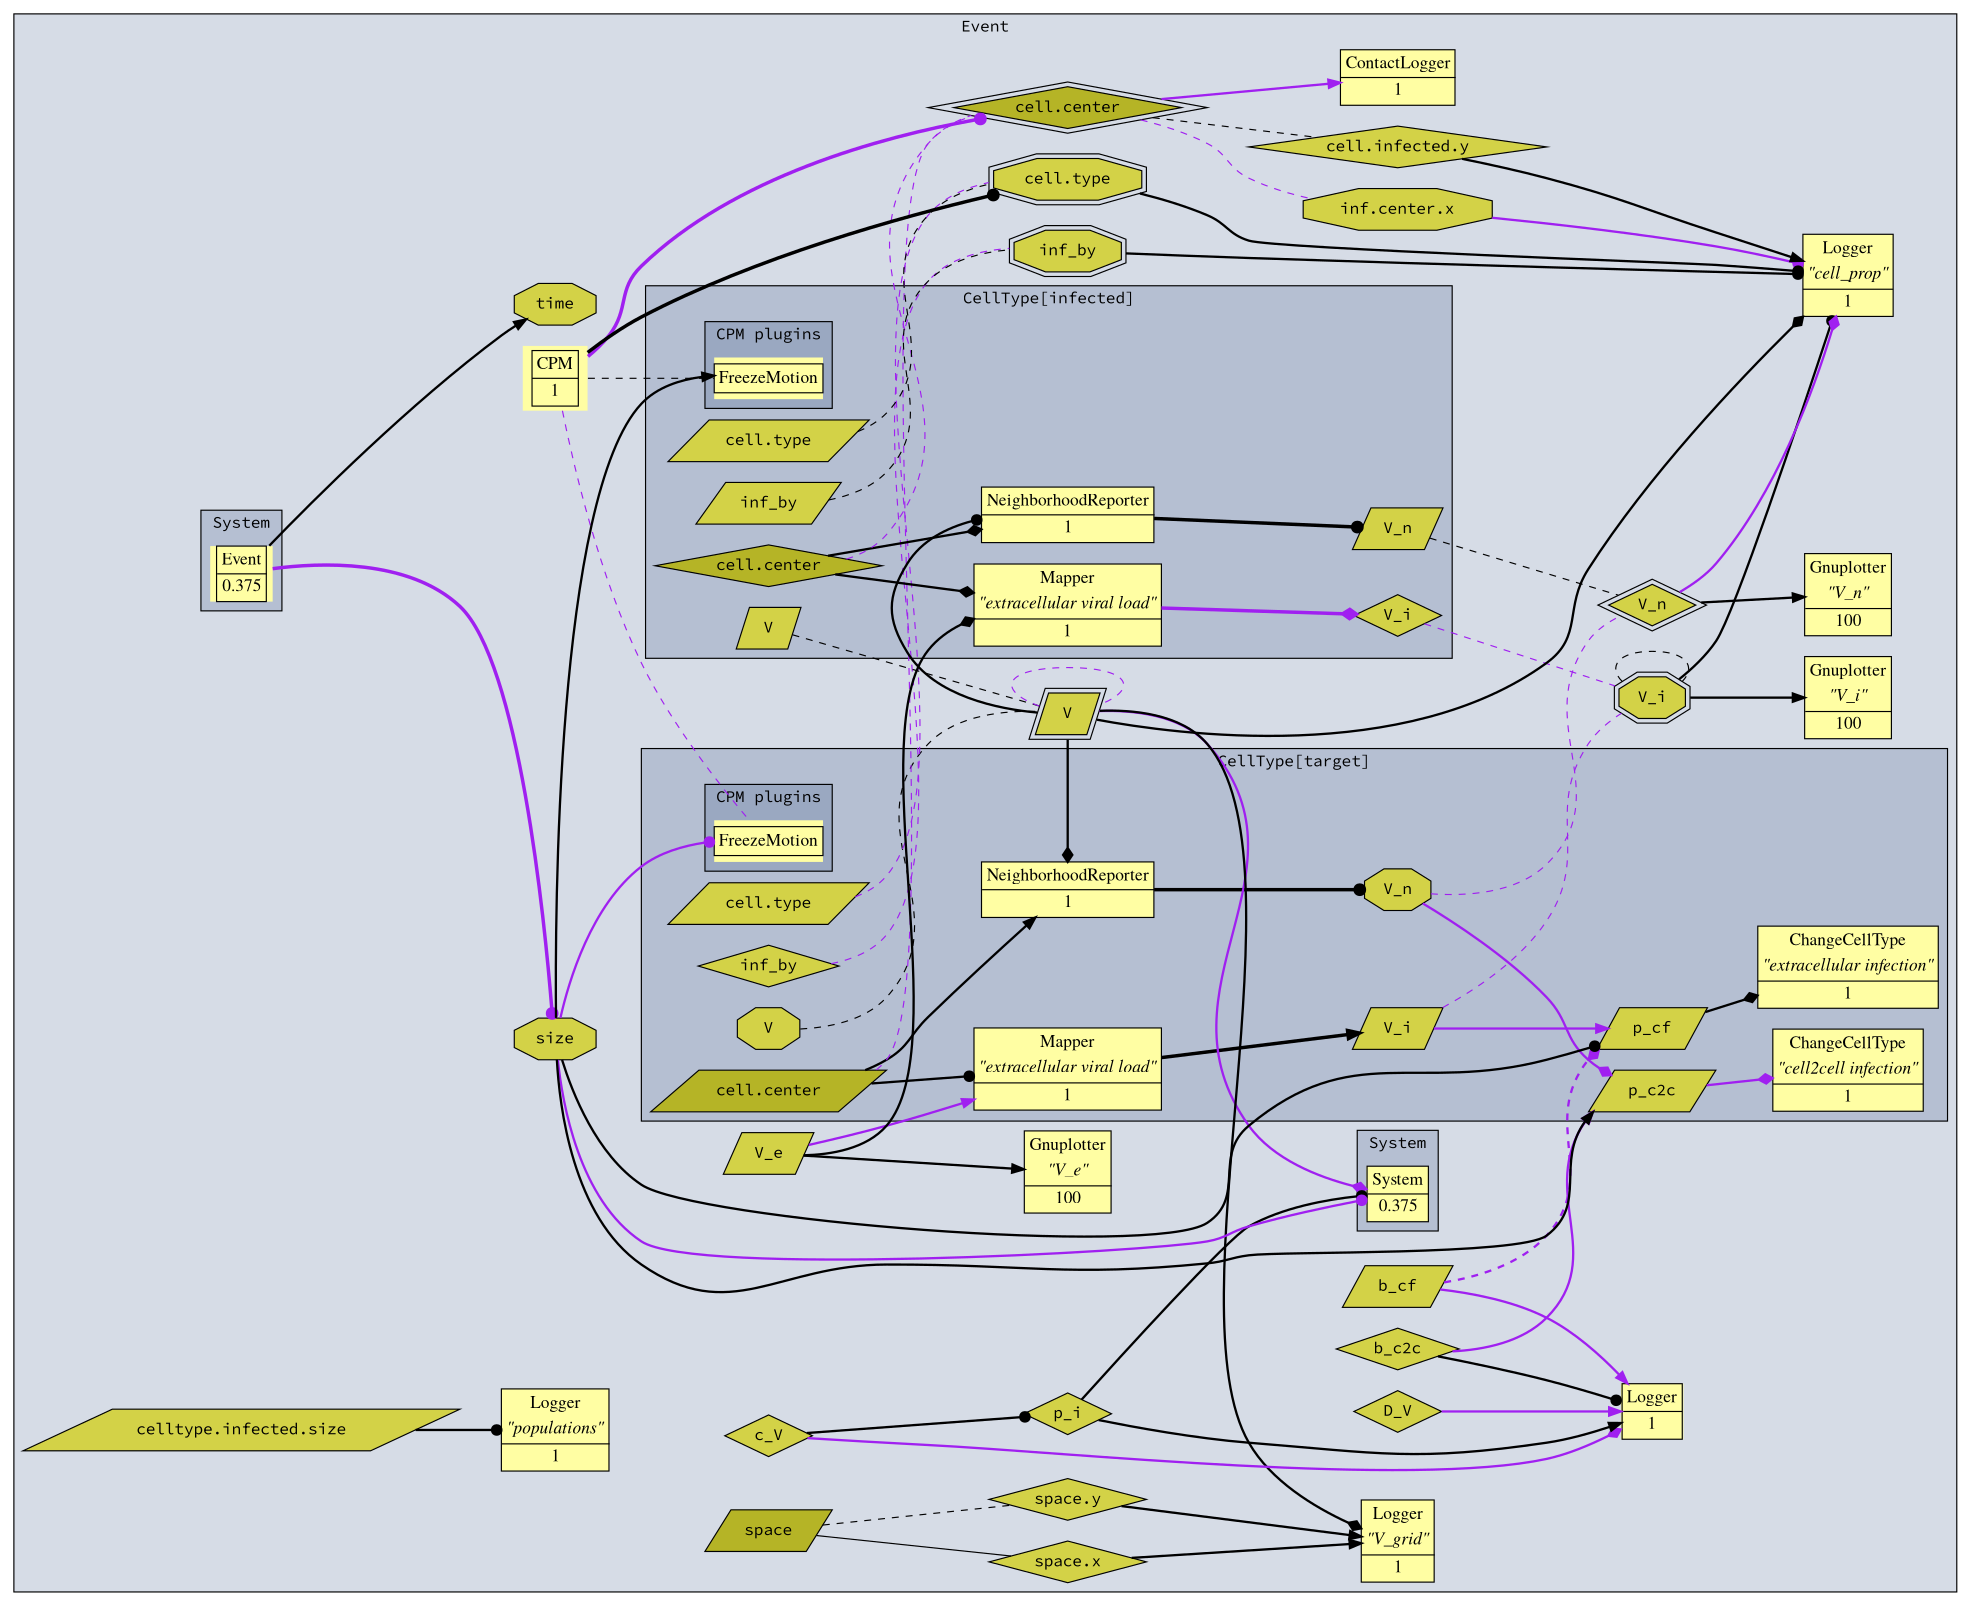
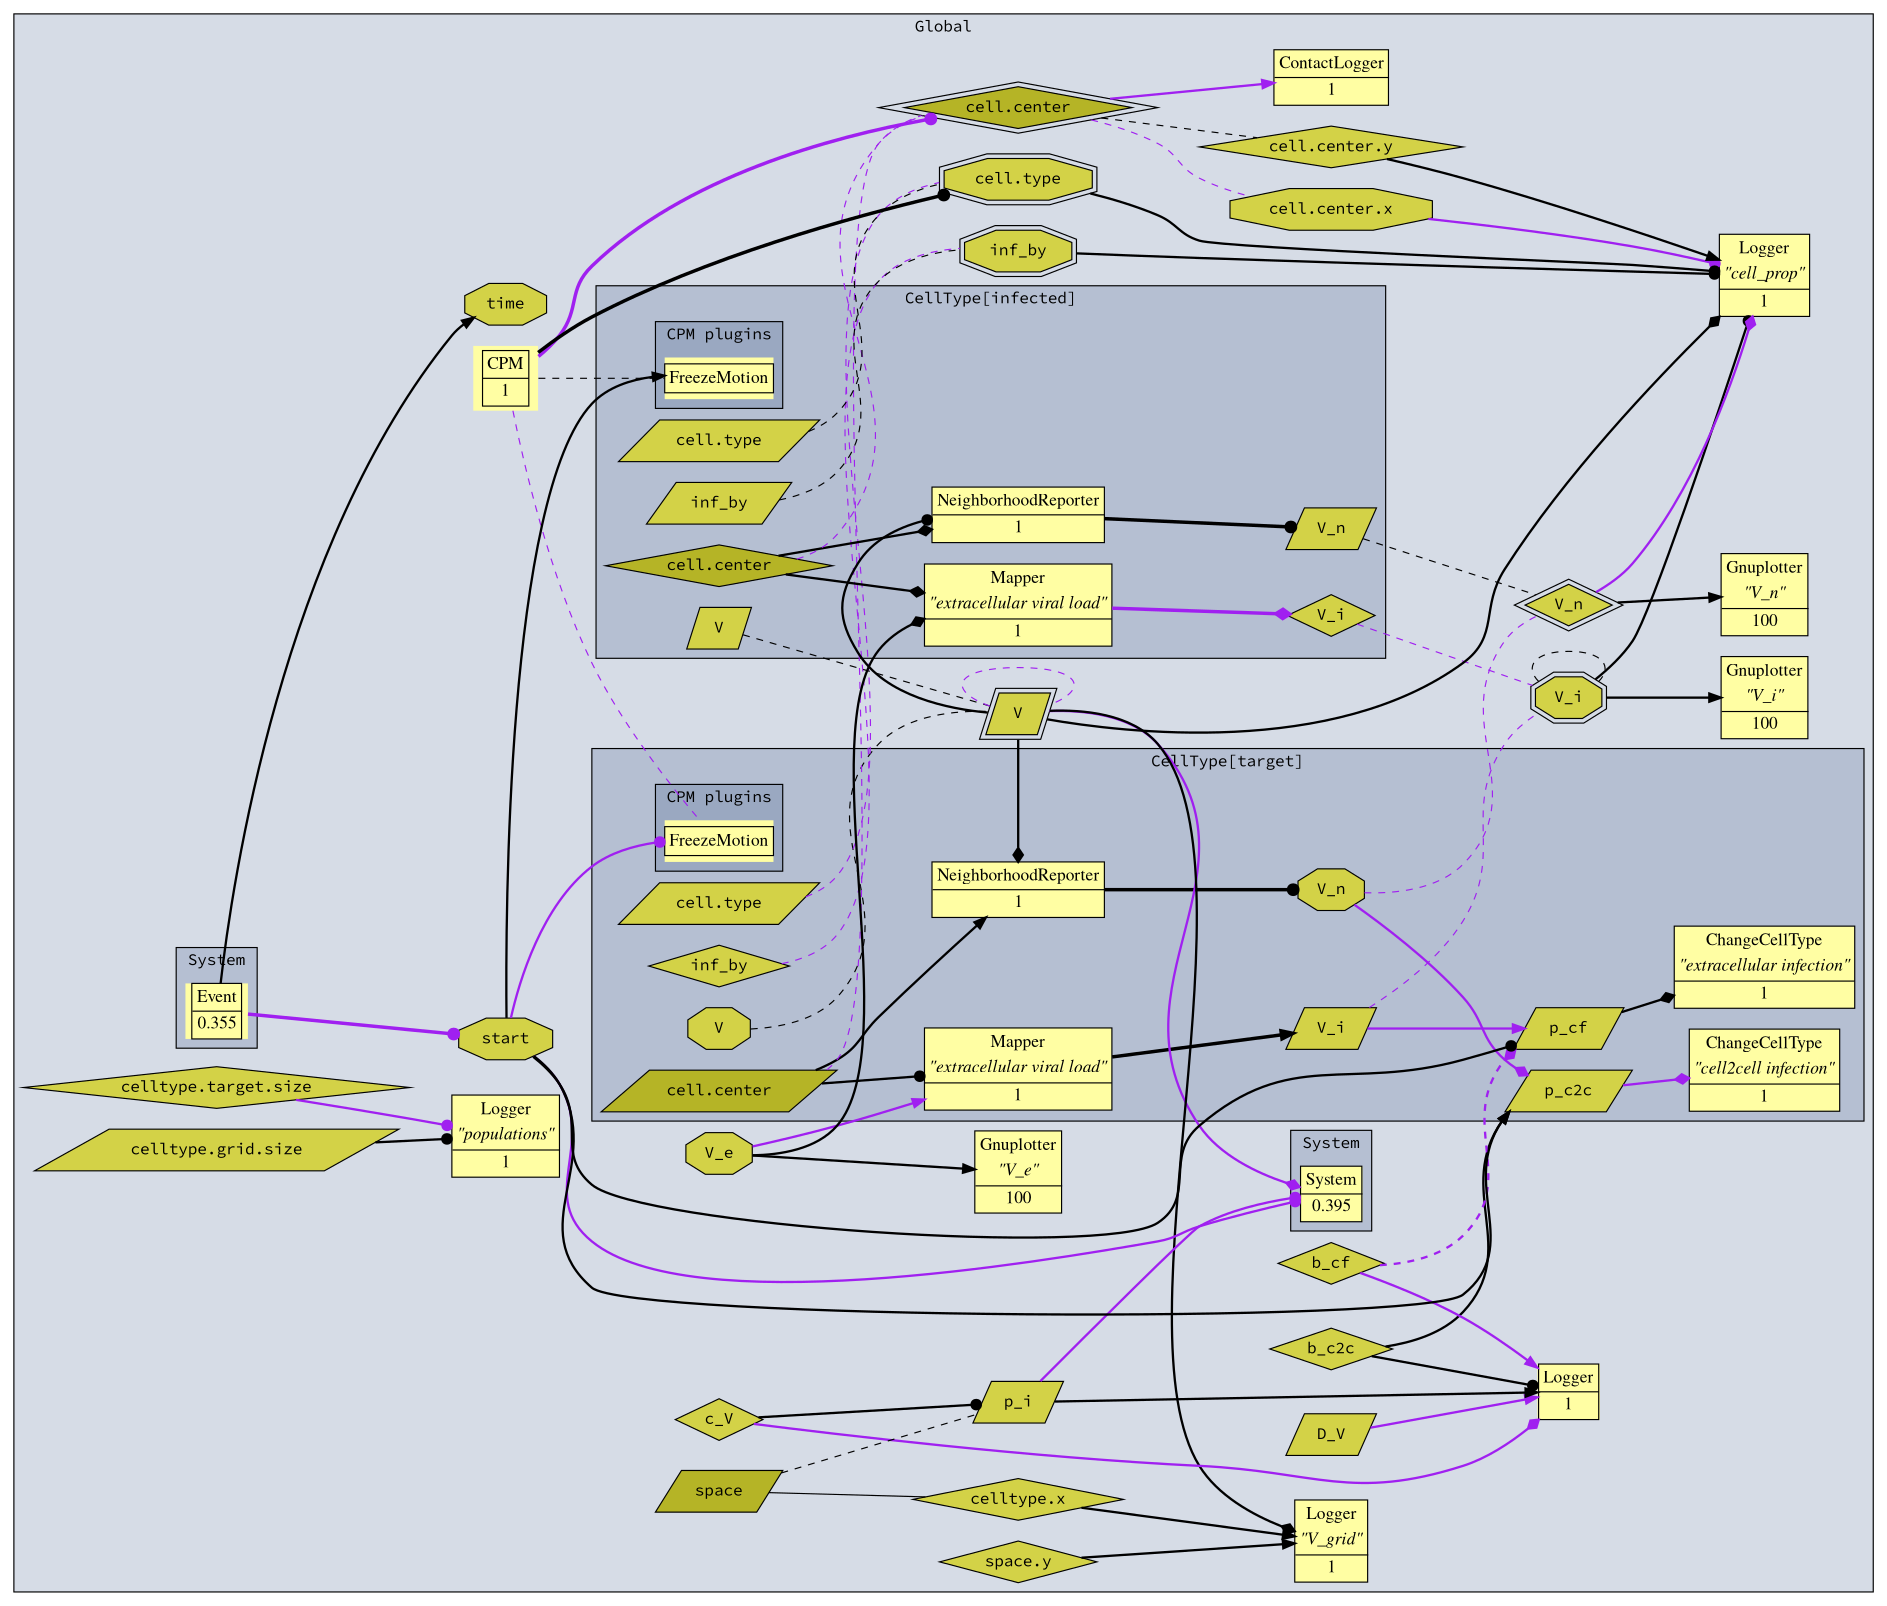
(985, 27) -> (944, 27)
(1398, 147) -> (1331, 147)
(1398, 209) -> (1331, 209)
(242, 586) -> (217, 1023)
(555, 1039) -> (506, 1039)
none -> (217, 1088)
(769, 1153) -> (719, 1153)
(1398, 1206) -> (1332, 1206)
(1571, 1272) -> (1479, 1289)
(1196, 1276) -> (1153, 1269)
(1398, 1287) -> (1331, 1263)
(1398, 1411) -> (1331, 1435)
(1068, 1414) -> (1018, 1402)
(241, 1430) -> (217, 1150)
(917, 1515) -> (869, 1447)
(1068, 1562) -> (1018, 1499)
